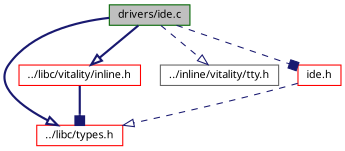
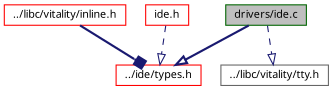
(119, 42) -> none
(232, 44) -> none
(220, 75) -> (275, 75)
(80, 135) -> (159, 75)
